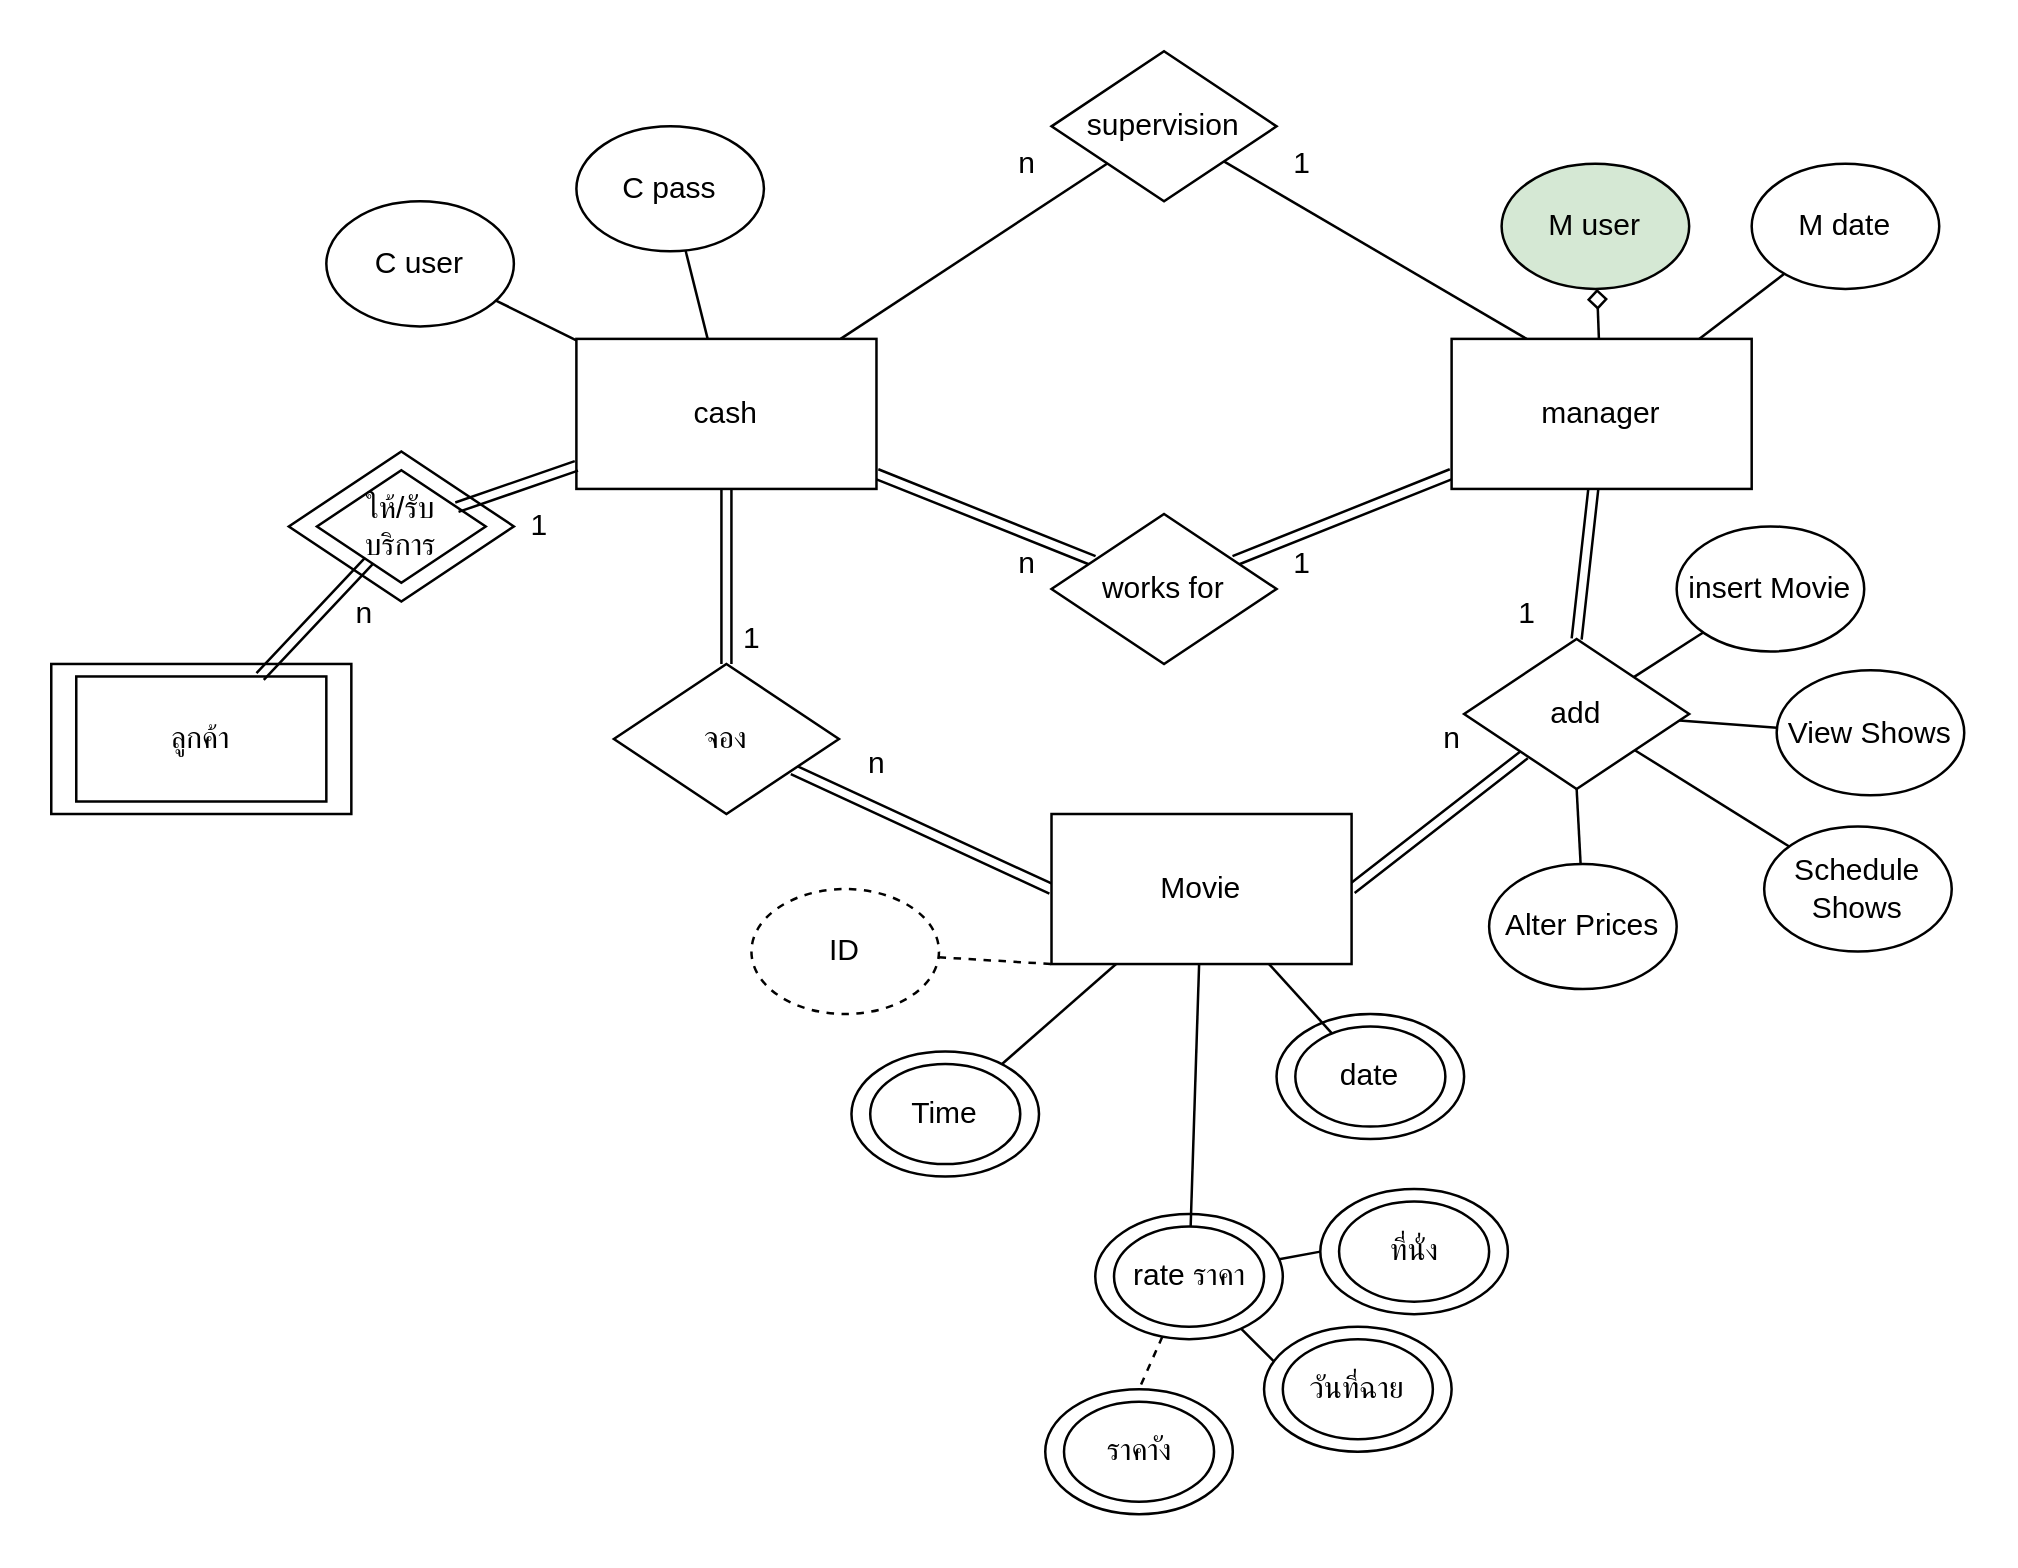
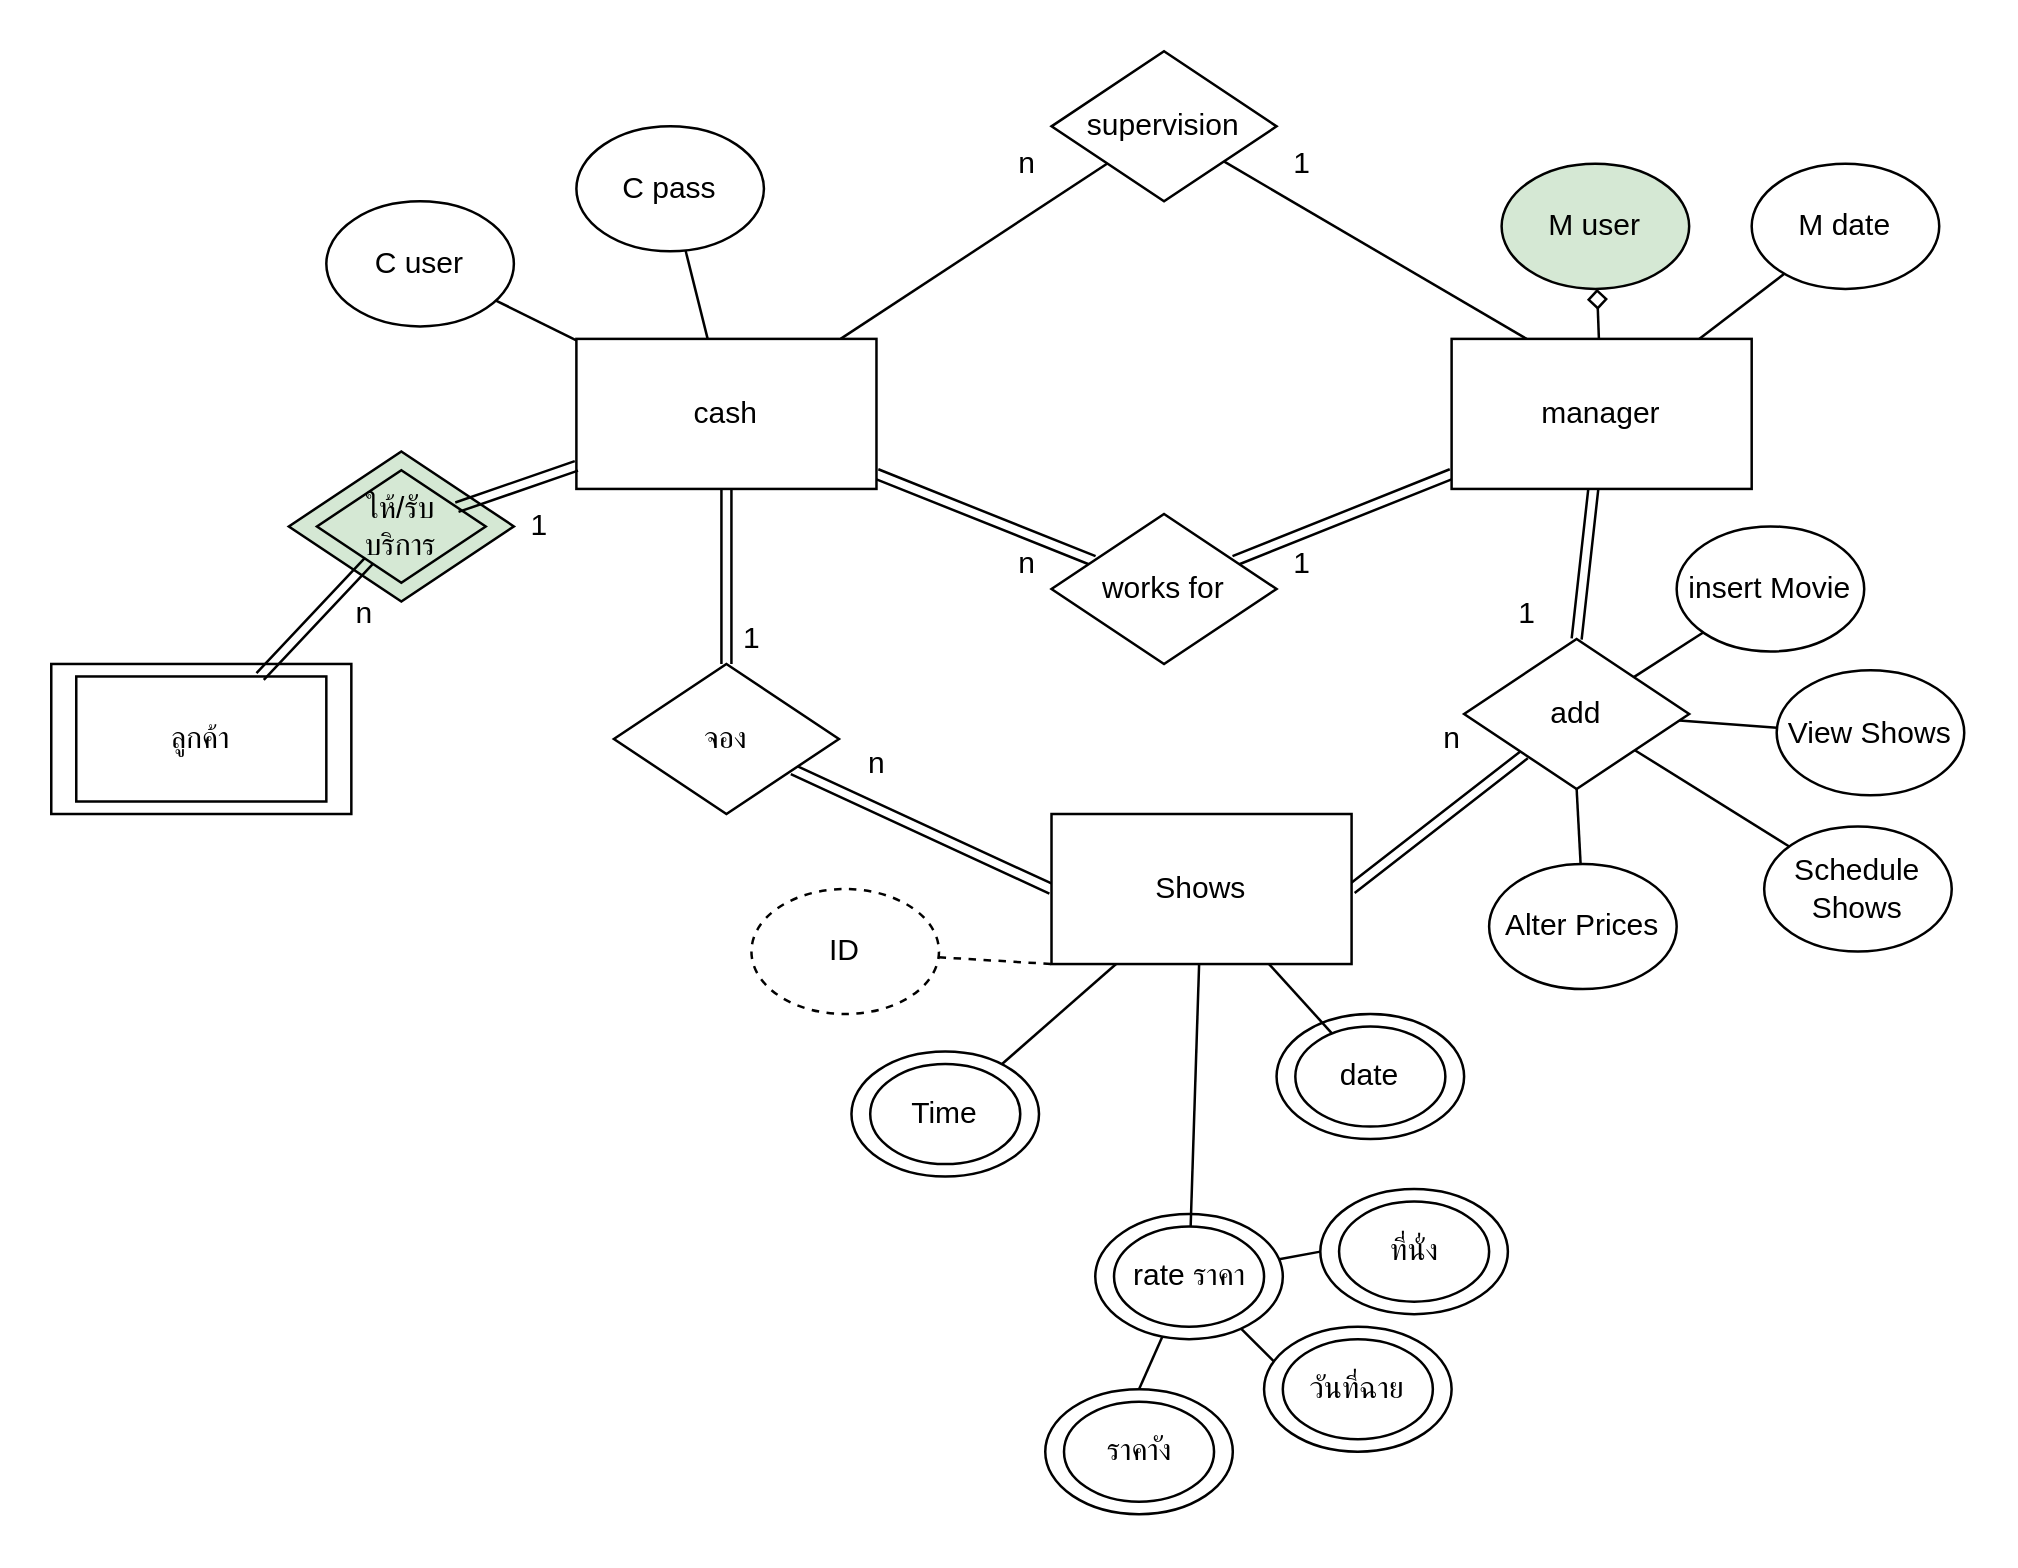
(401, 526) -> (401, 526)
(1201, 889) -> (1201, 889)
(1149, 1365) -> (1149, 1365)
